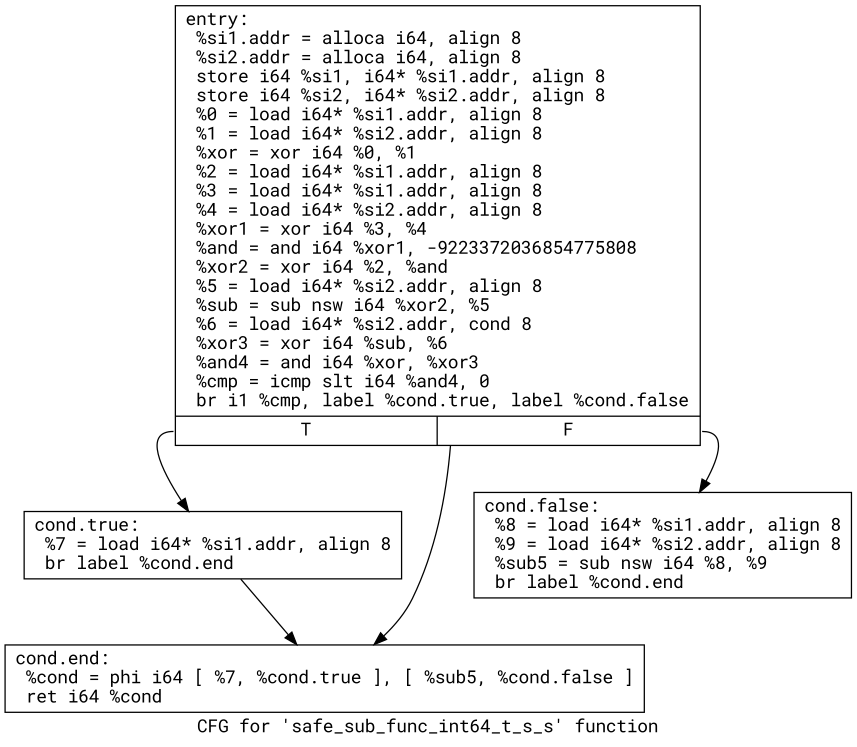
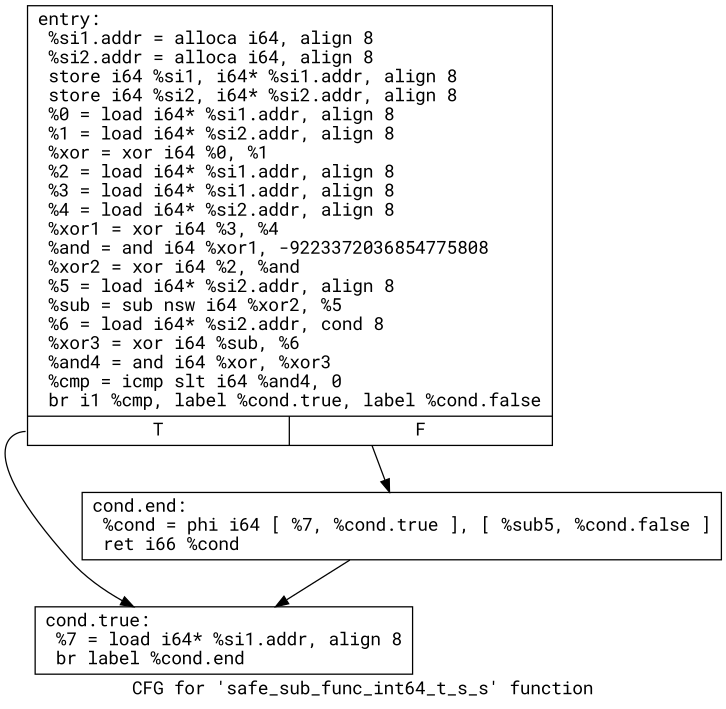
(663, 545) -> none
(265, 607) -> (318, 580)
(89, 697) -> (166, 545)
